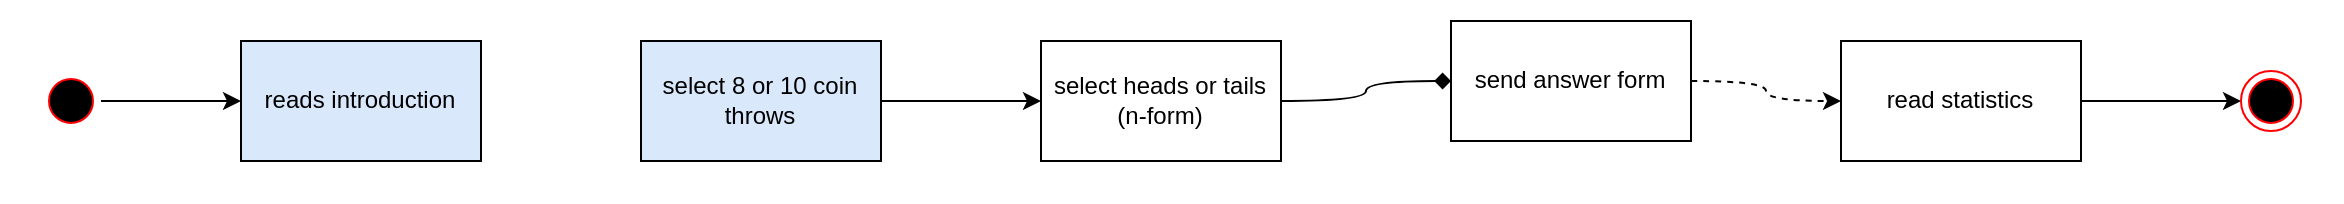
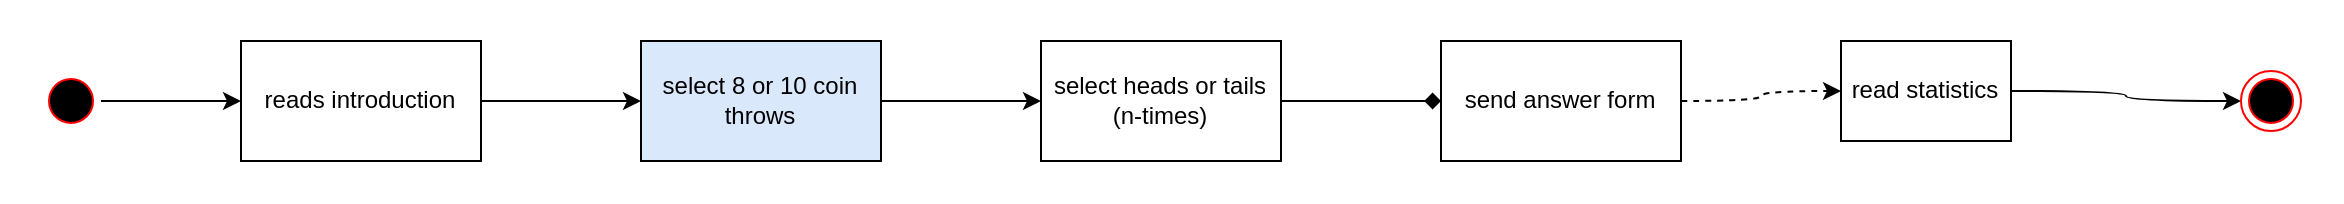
(1571, 81) -> (1561, 101)
(361, 101) -> (361, 101)
none -> (555, 101)
(1161, 101) -> (1161, 101)
(1961, 101) -> (1926, 91)
